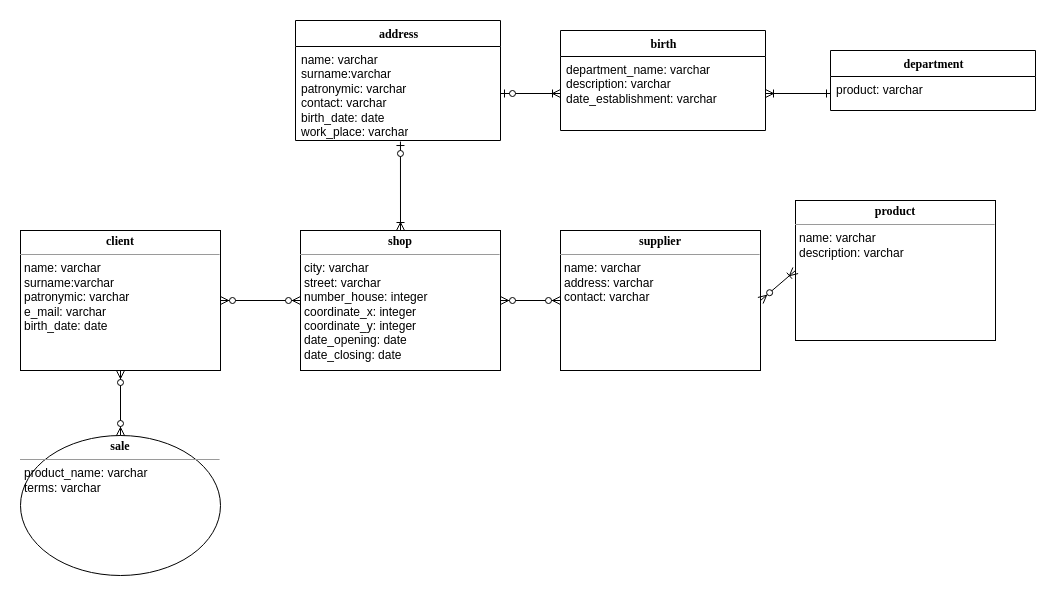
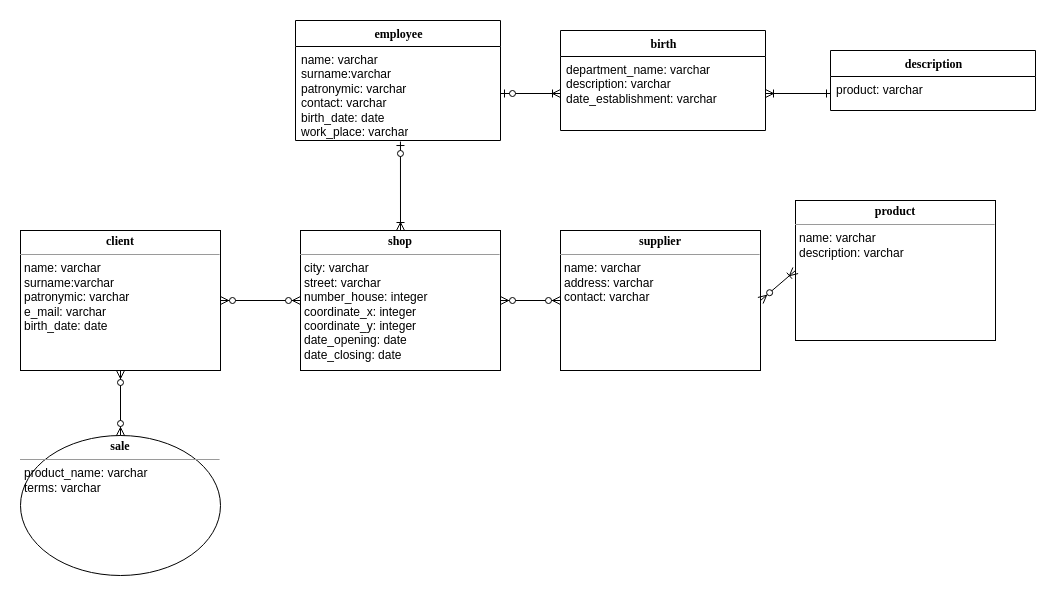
(399, 35) -> (399, 35)
(934, 65) -> (934, 65)
